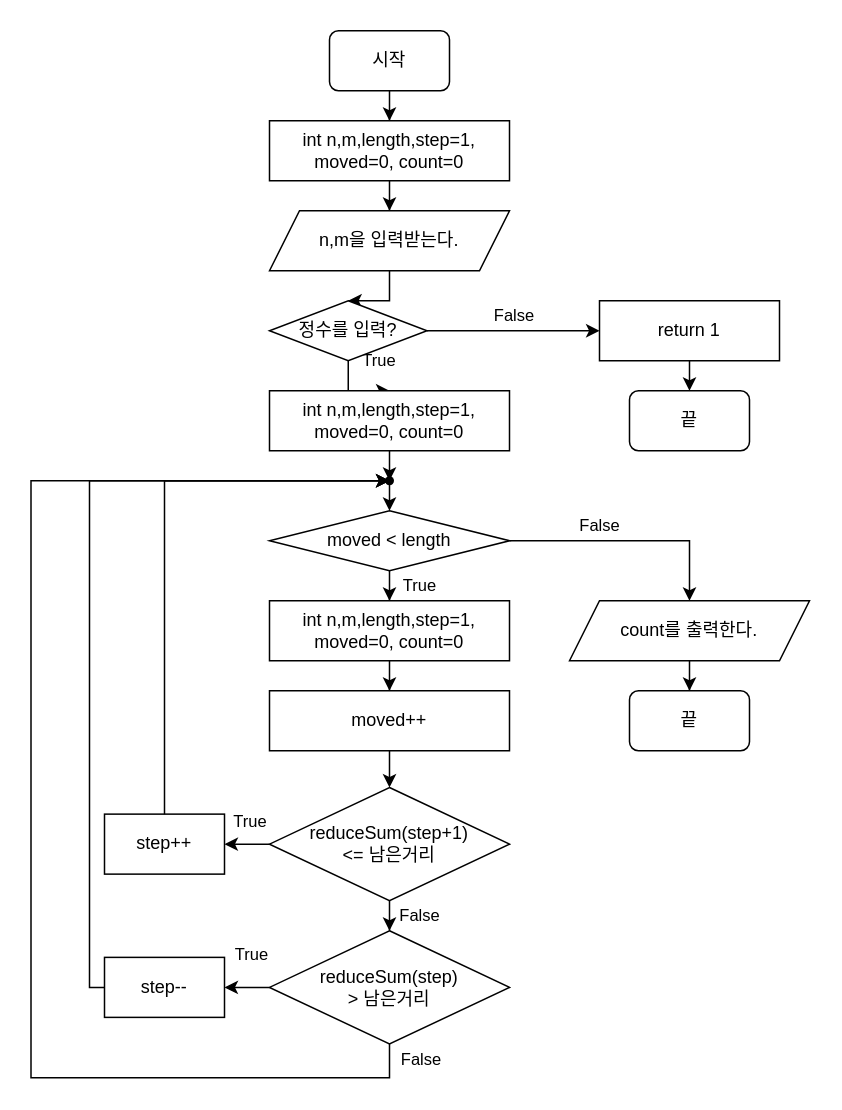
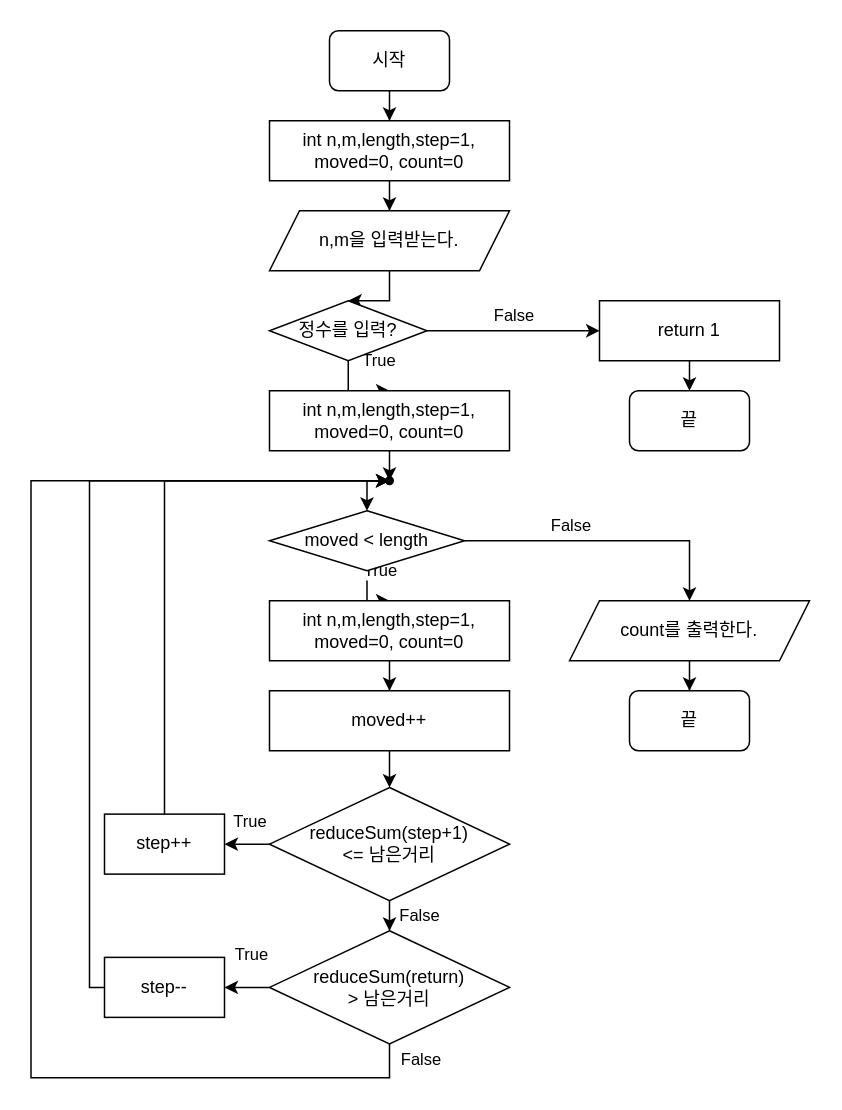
(389, 541) -> (367, 541)
(389, 988) -> (389, 988)
